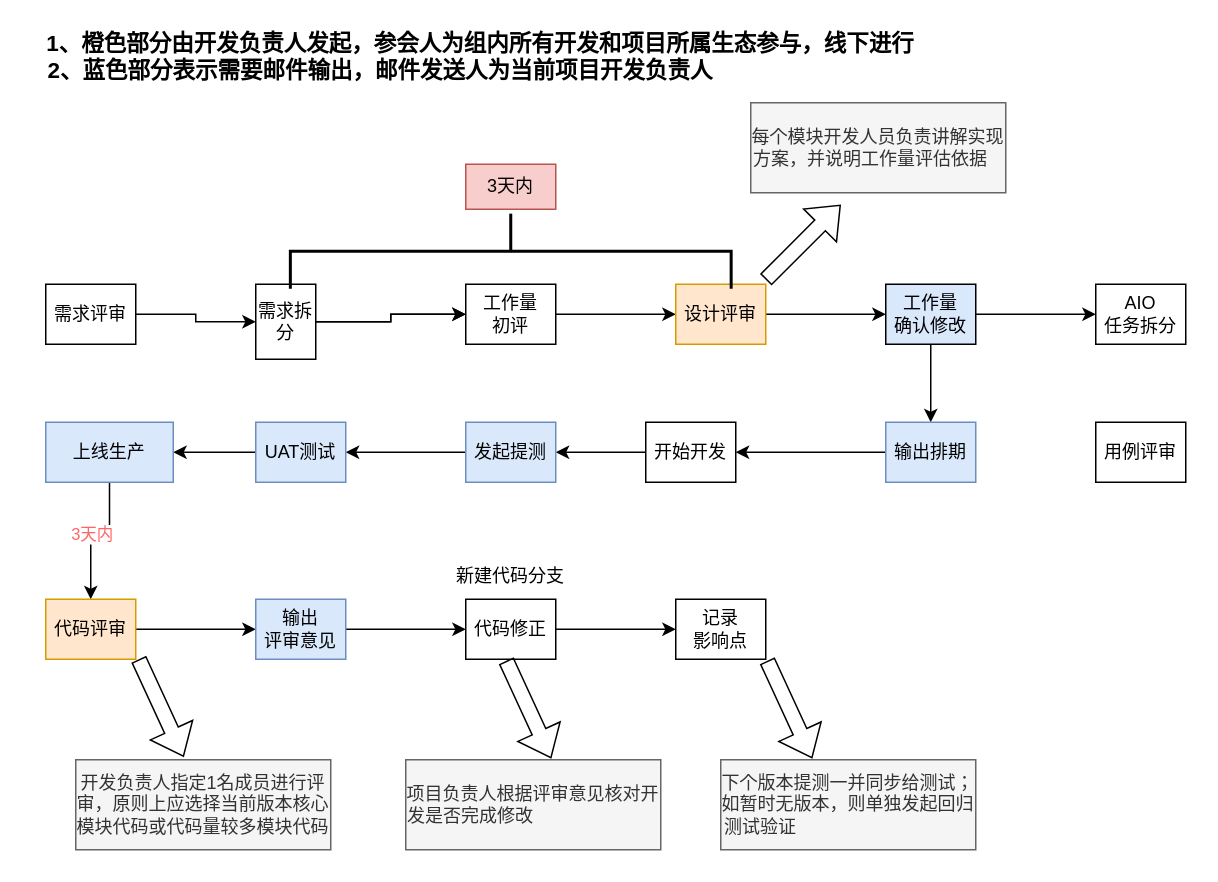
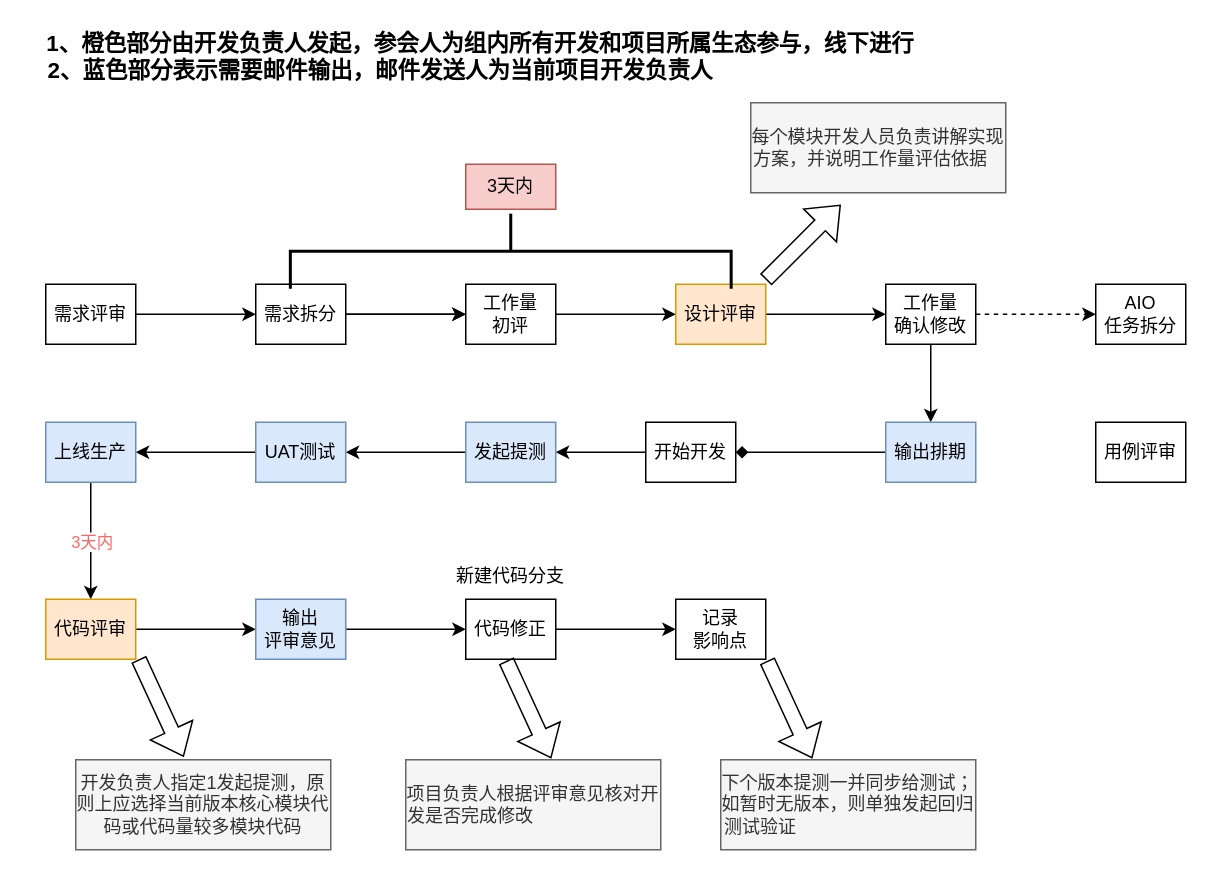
(931, 314) -> (931, 314)
(1031, 314) -> (1031, 314)
(286, 322) -> (301, 314)
(110, 452) -> (91, 452)
(747, 452) -> (748, 452)
(203, 805) -> (203, 805)
